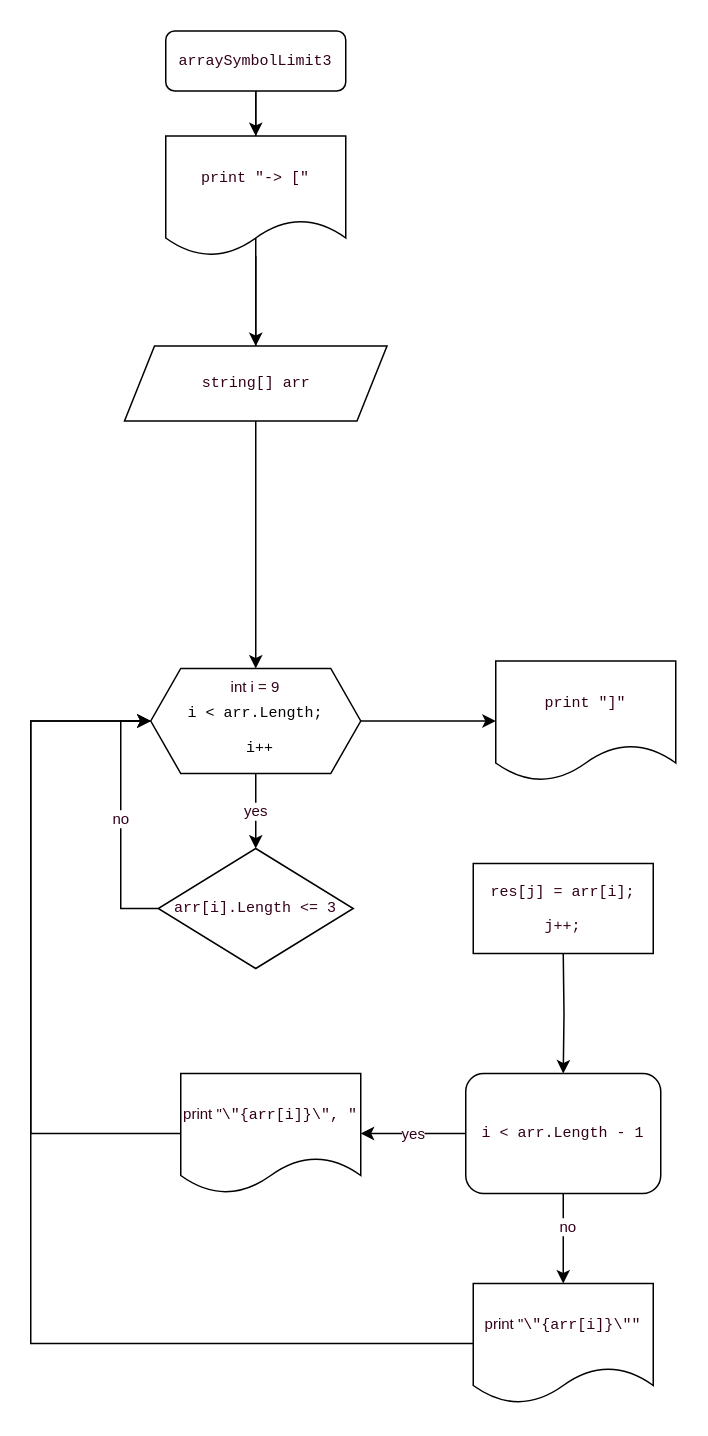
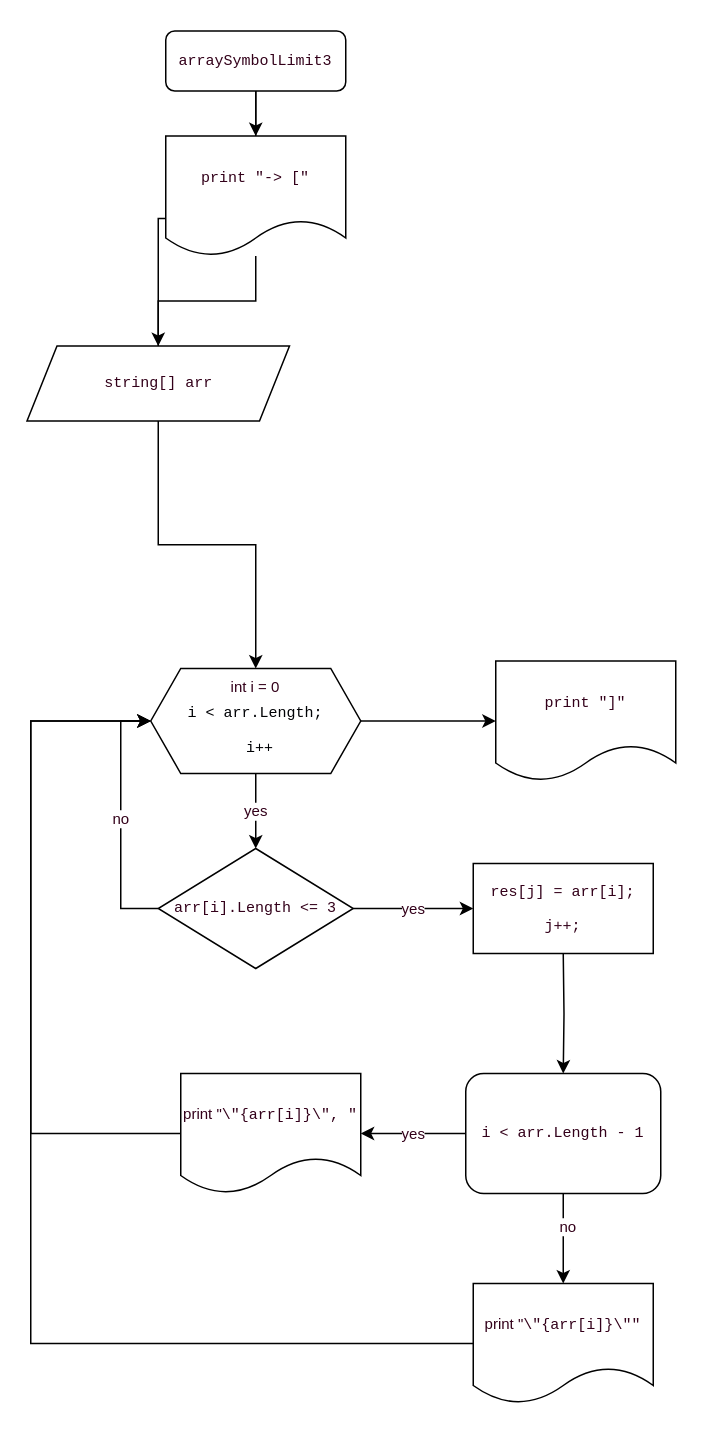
(256, 383) -> (158, 383)
(256, 721) -> (256, 721)
none -> (408, 908)
